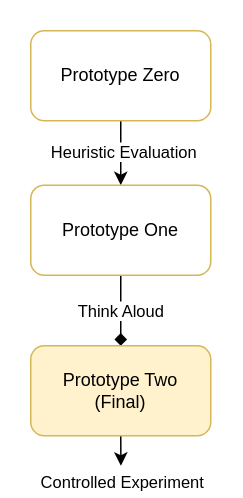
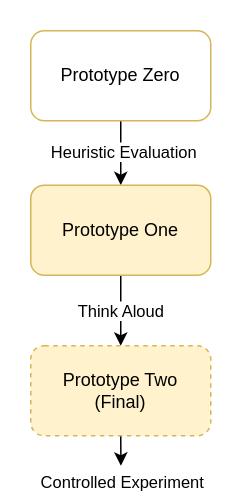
(121, 230) -> (121, 230)
(121, 333) -> (121, 334)
(121, 391) -> (121, 391)
